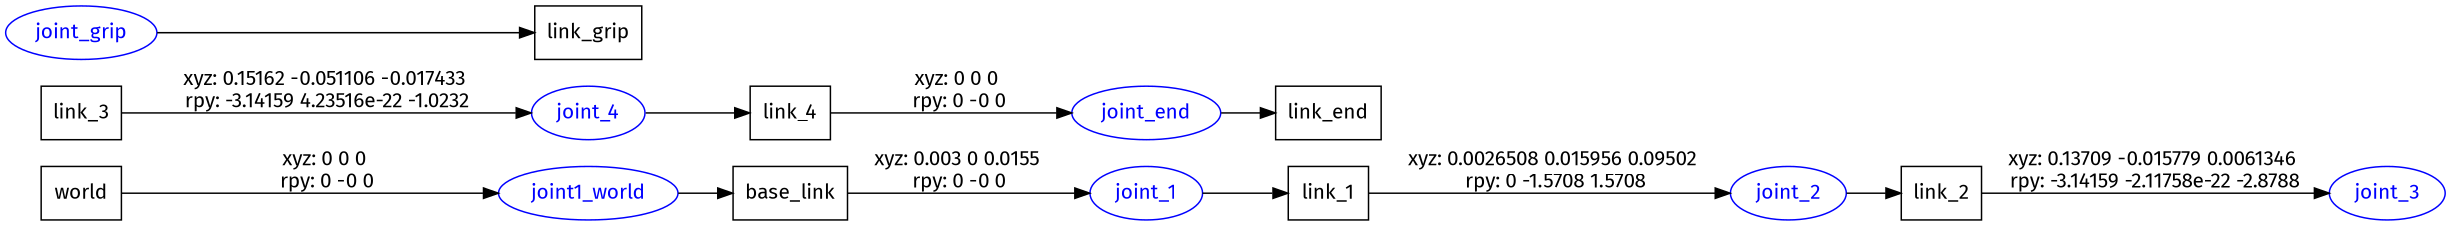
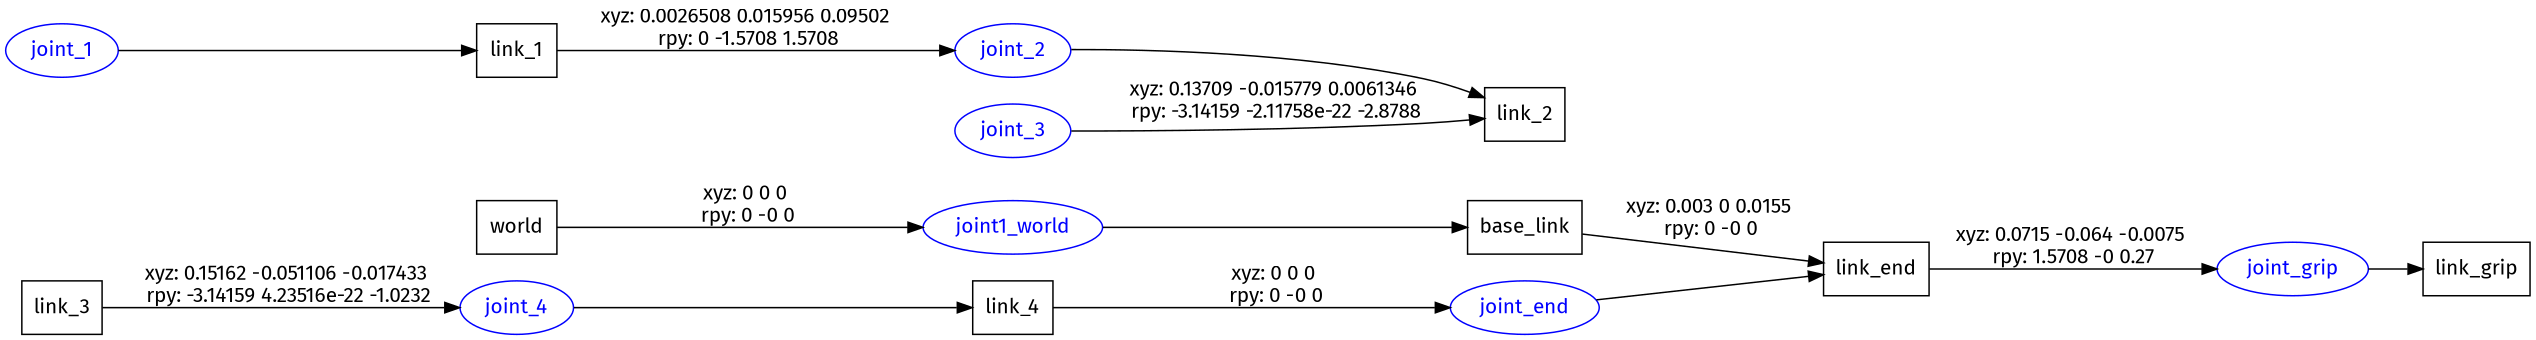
(961, 193) -> (1695, 248)
(2148, 193) -> (1271, 129)
none -> (2066, 269)
